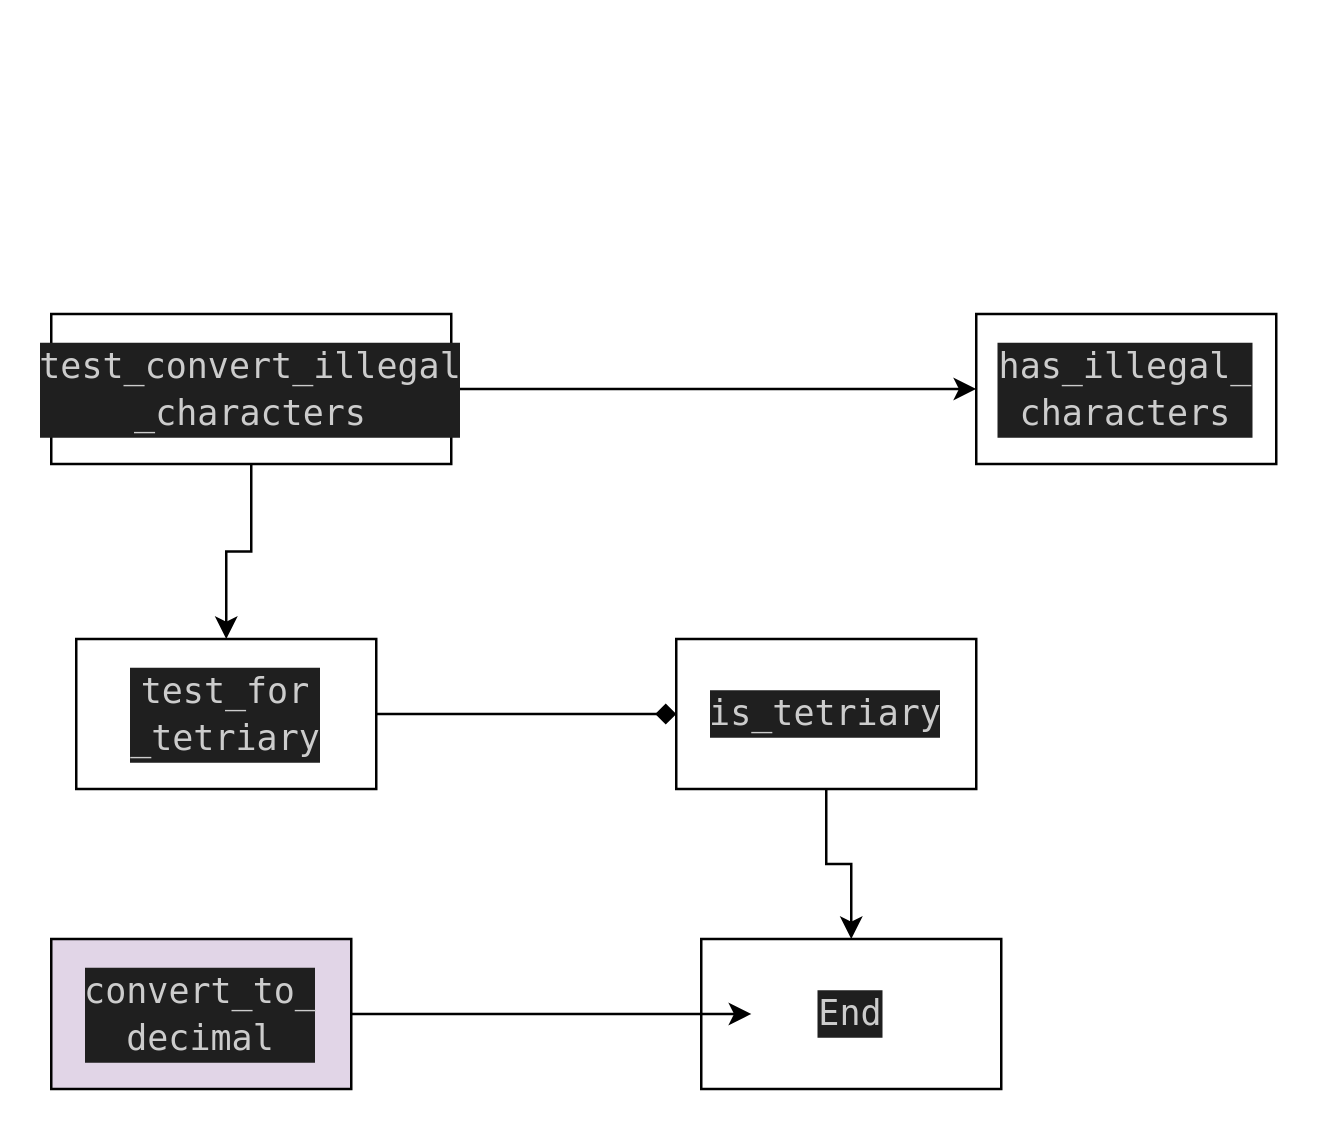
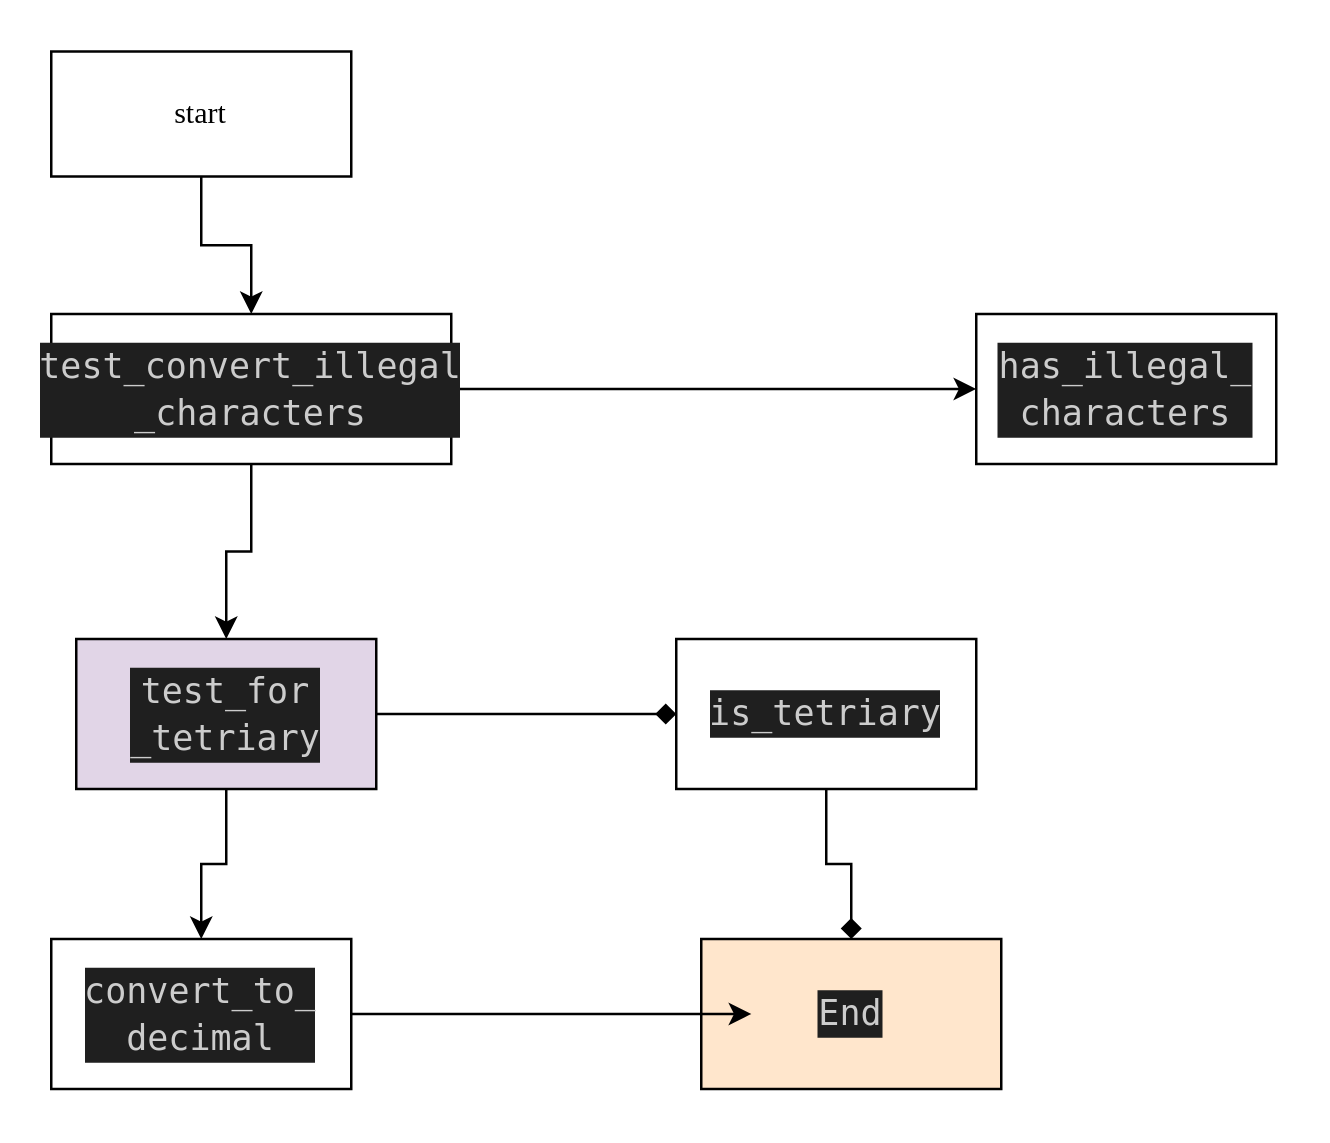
none -> (201, 114)
none -> (218, 245)
(226, 714) -> (226, 714)
none -> (222, 864)
(851, 920) -> (851, 918)
(201, 1014) -> (201, 1014)
(851, 1014) -> (851, 1014)
